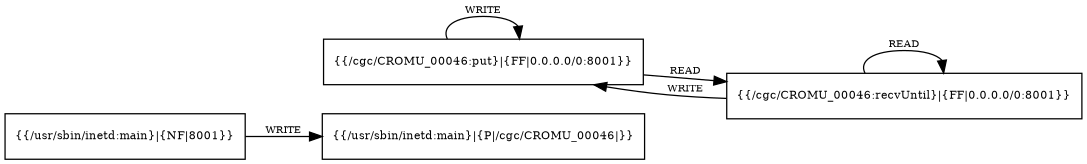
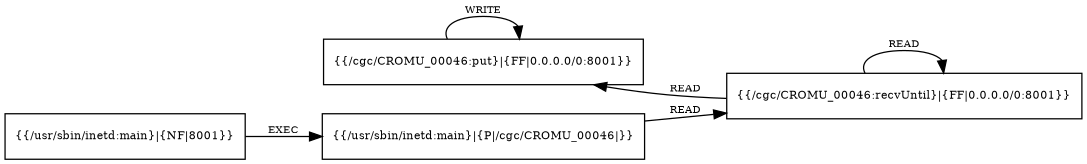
(679, 78) -> (679, 118)
(686, 89) -> (686, 89)
(284, 131) -> (284, 131)
